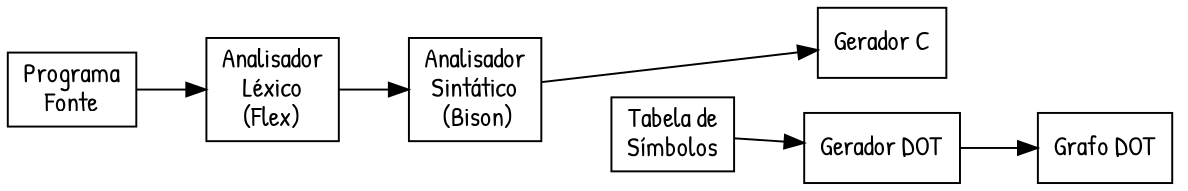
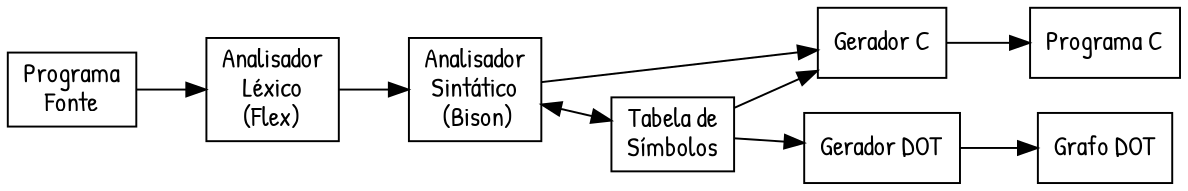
none -> (1105, 43)
none -> (767, 93)
none -> (577, 113)
